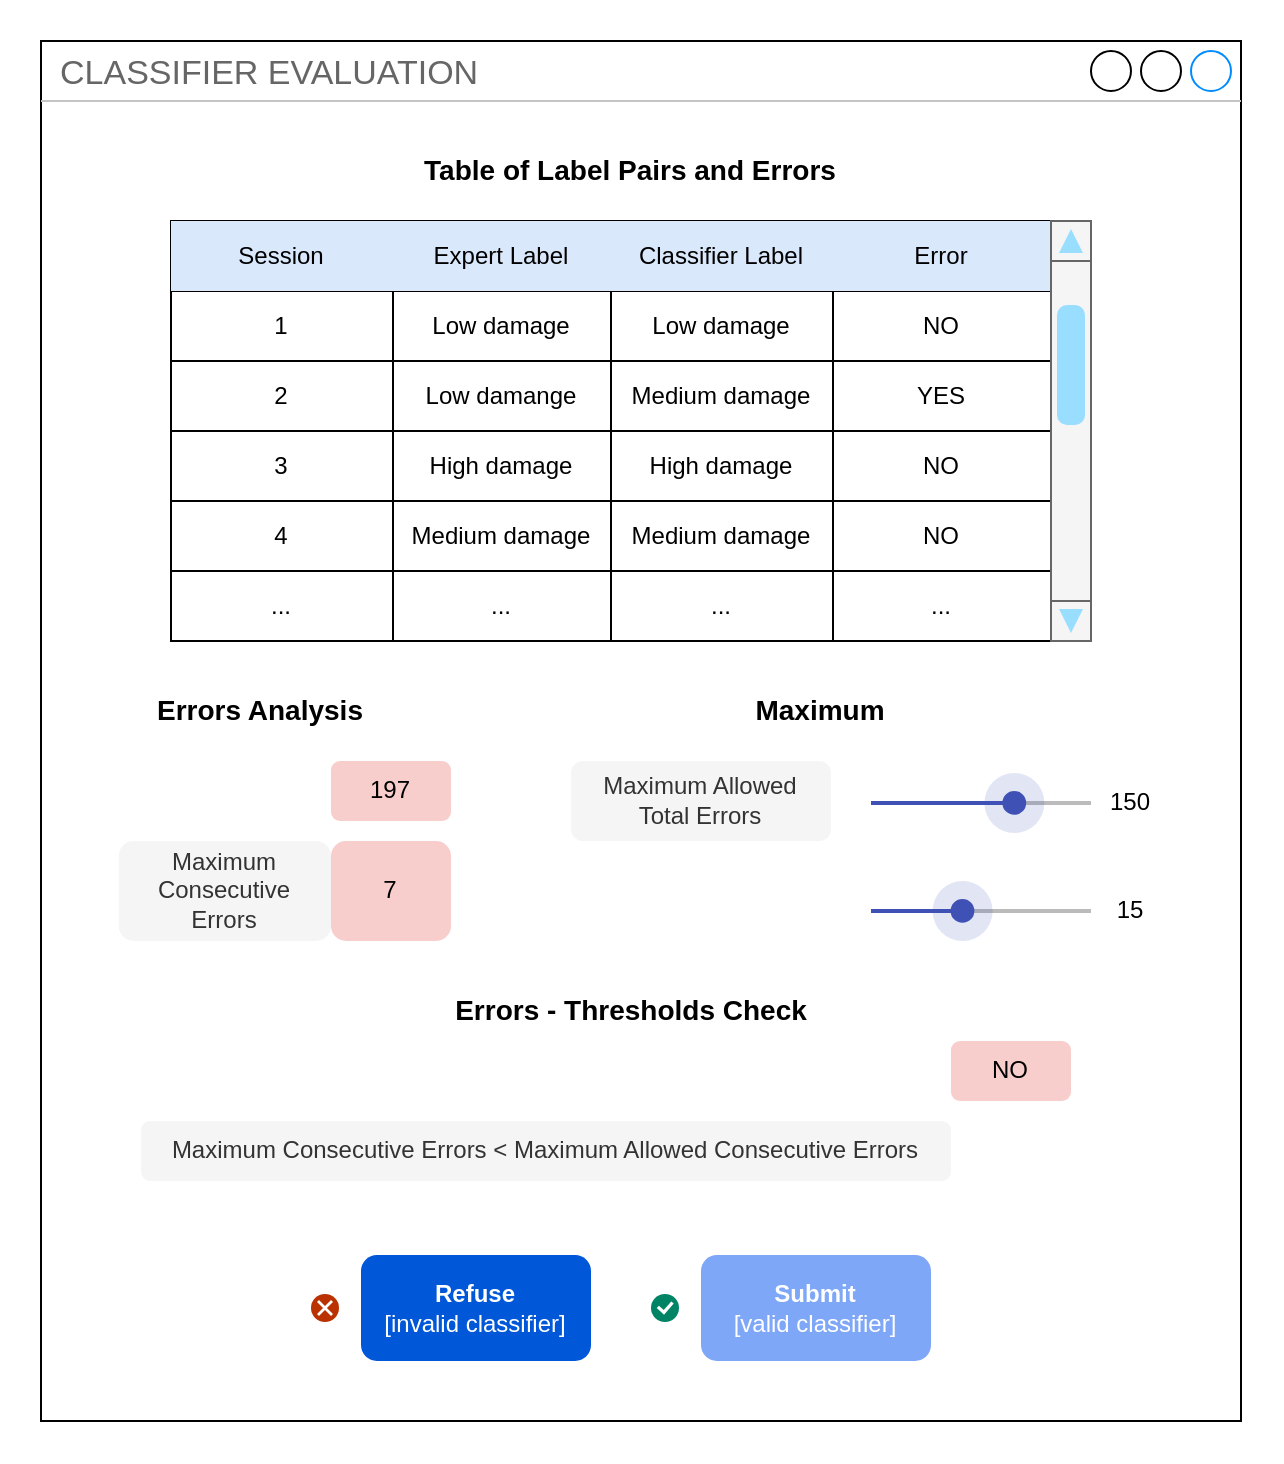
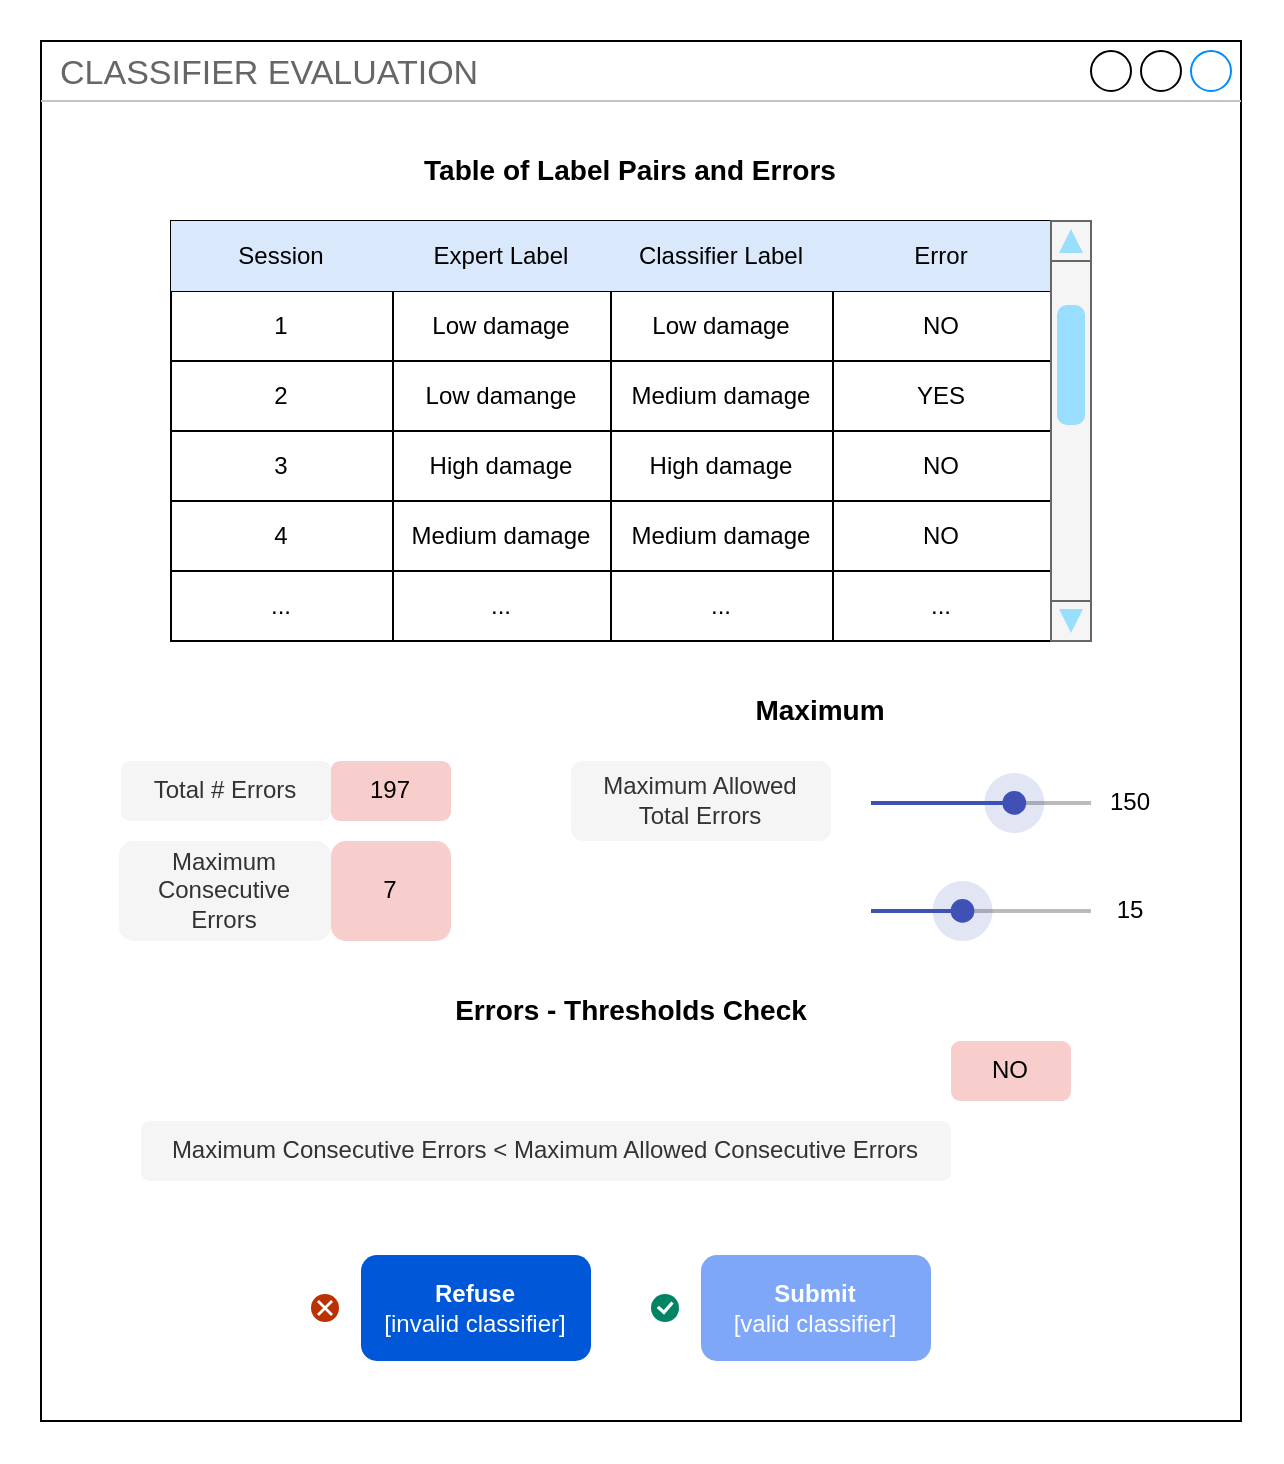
(261, 711) -> none
none -> (226, 791)
